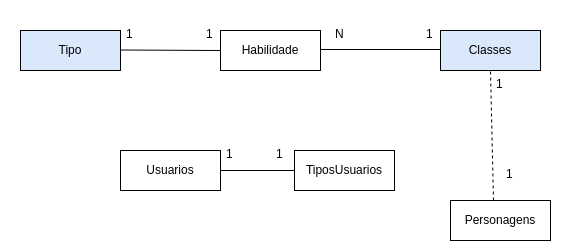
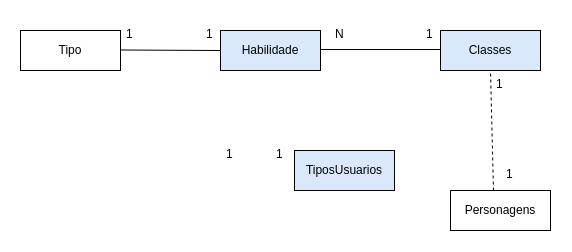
(71, 51) -> (71, 51)
(271, 51) -> (271, 51)
(171, 171) -> none
(258, 171) -> none
(345, 171) -> (345, 171)
(501, 221) -> (501, 211)
